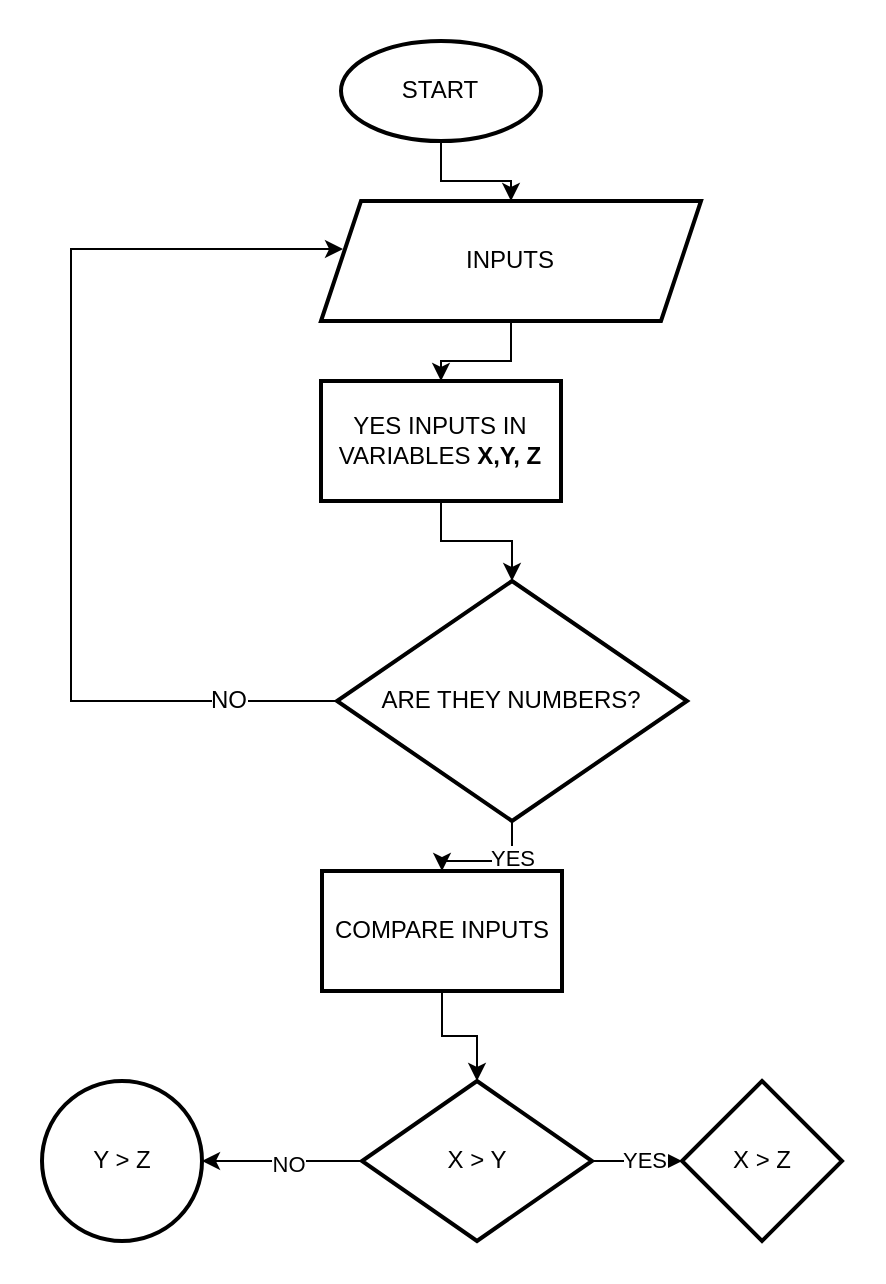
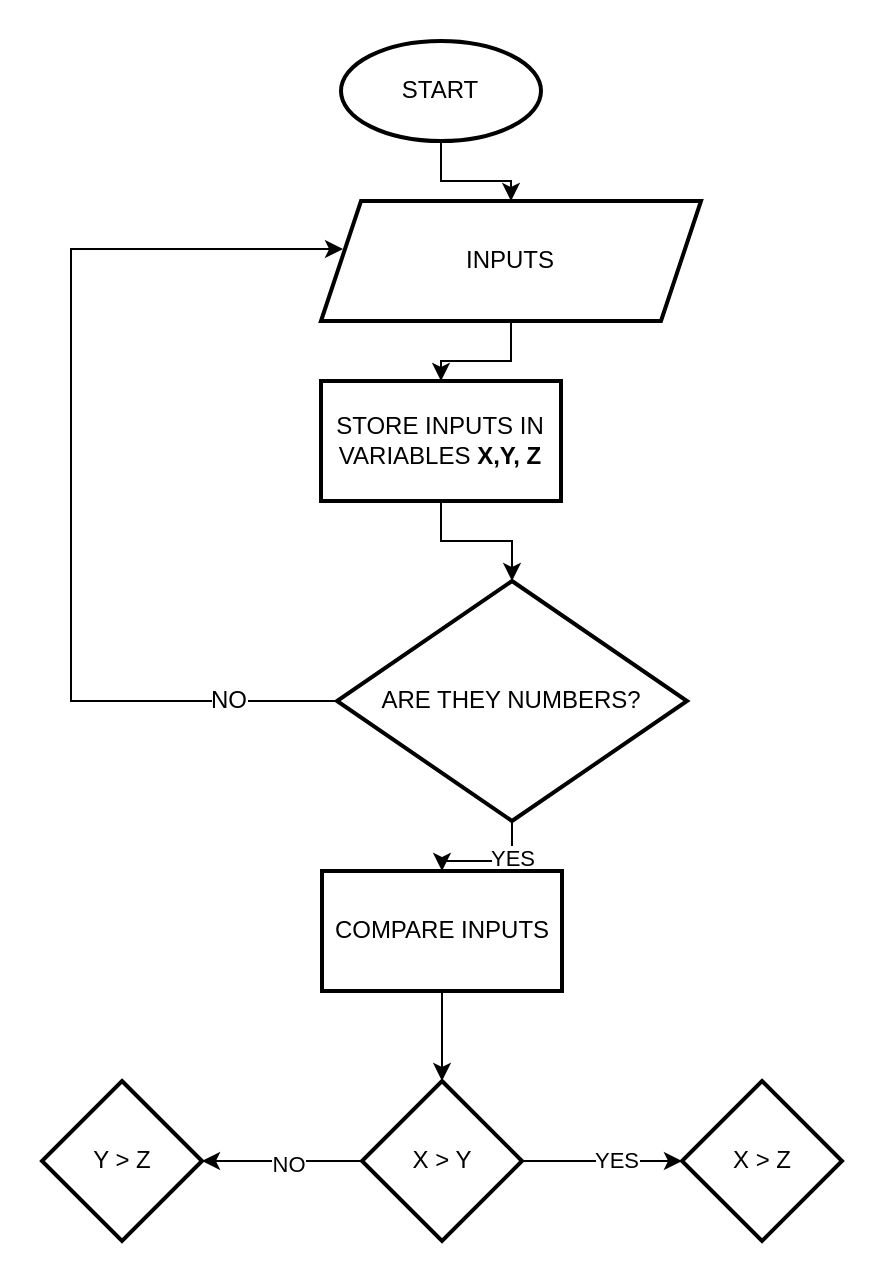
(441, 441) -> (441, 441)
(122, 1161) -> (122, 1161)
(477, 1161) -> (442, 1161)
